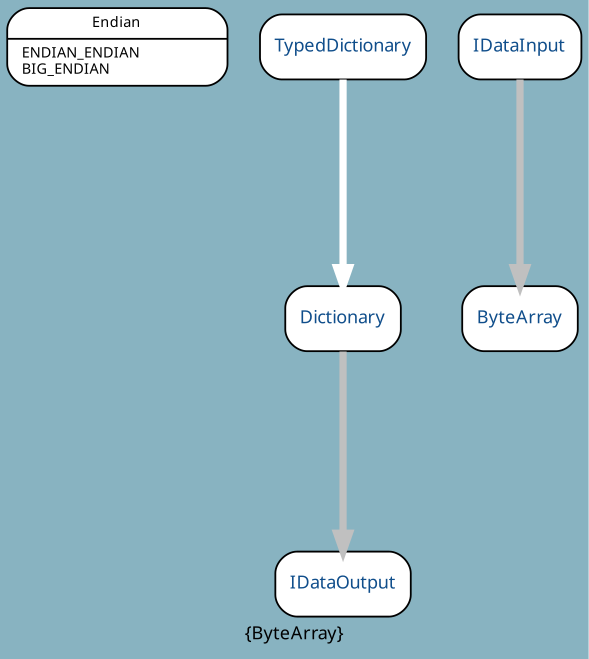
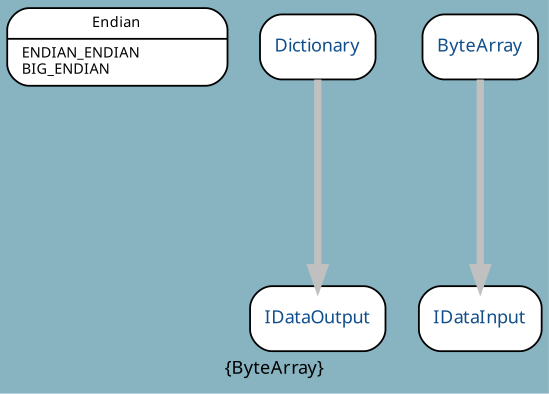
(343, 47) -> none
(520, 173) -> (480, 173)
